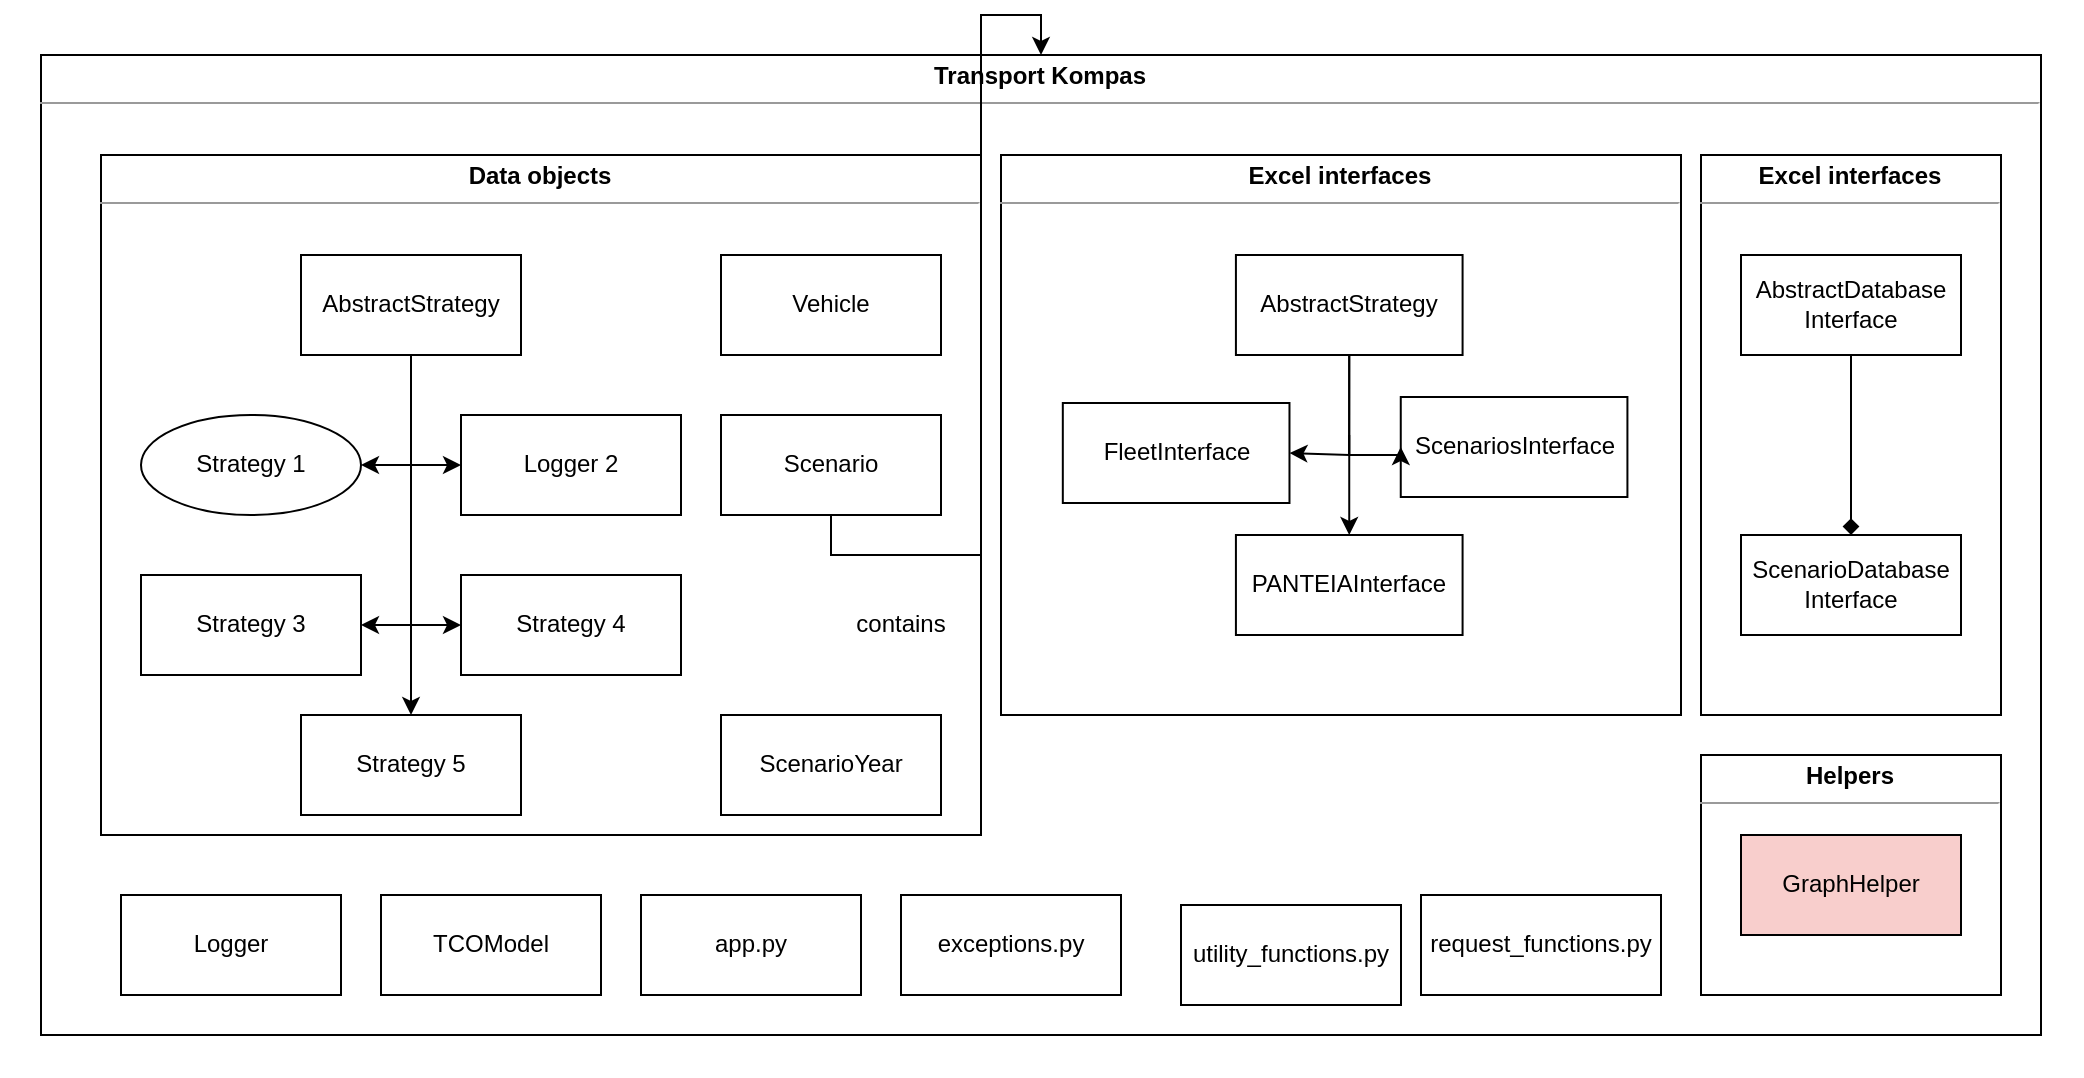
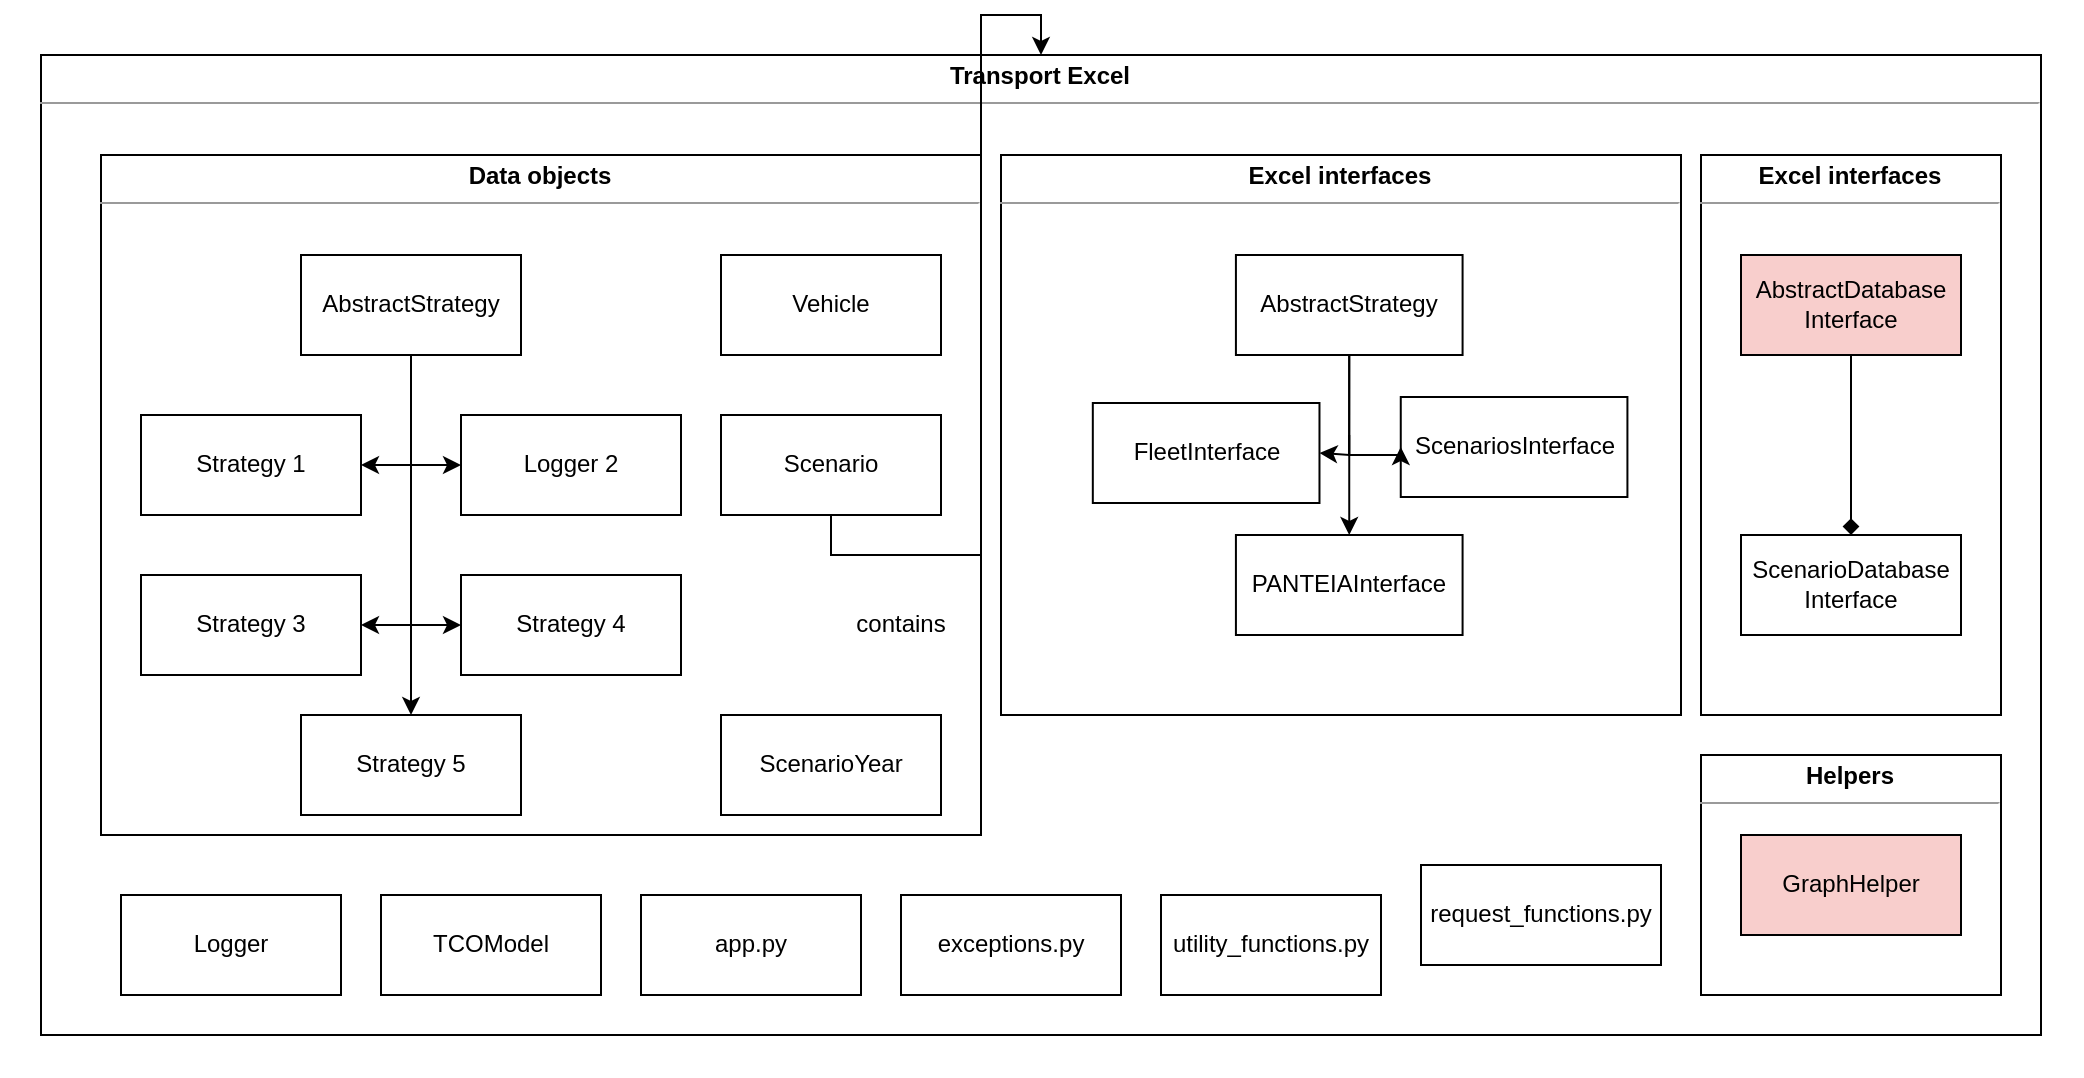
(145, 69) -> (136, 69)
(1851, 305) -> (1851, 305)
(1176, 453) -> (1206, 453)
(251, 465) -> (251, 465)
(1541, 945) -> (1541, 915)
(1291, 955) -> (1271, 945)
